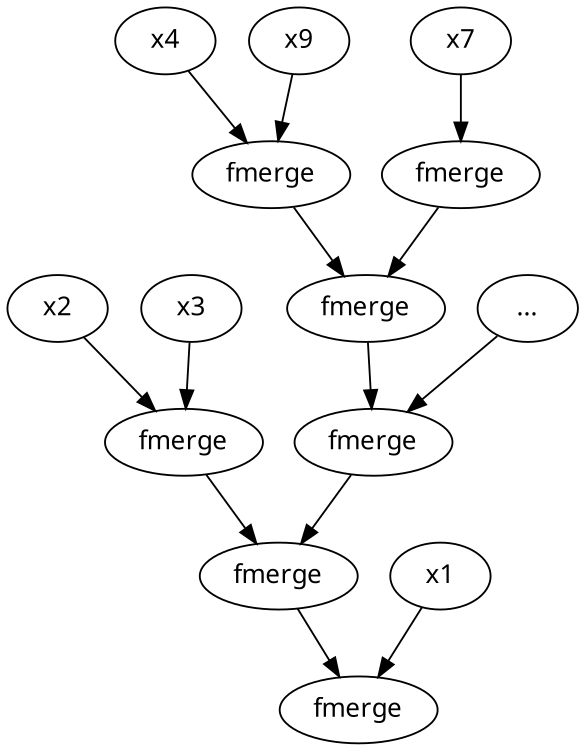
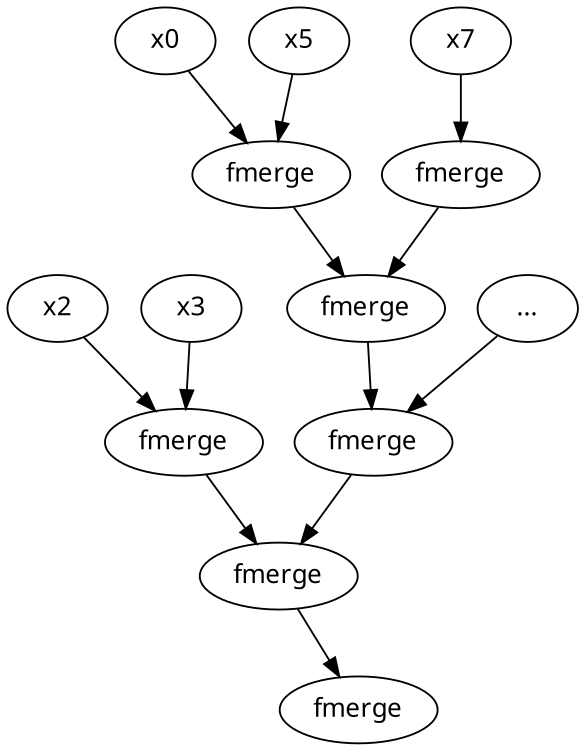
(165, 41) -> (165, 41)
(299, 41) -> (299, 41)
(440, 576) -> none
